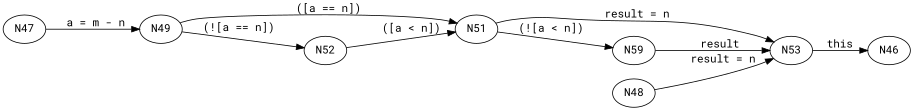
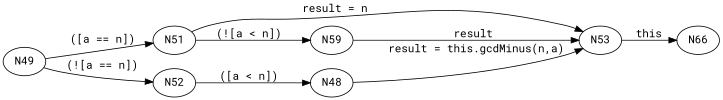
(24, 29) -> none
(397, 40) -> (249, 83)
(889, 50) -> (698, 40)
(720, 60) -> (473, 49)
